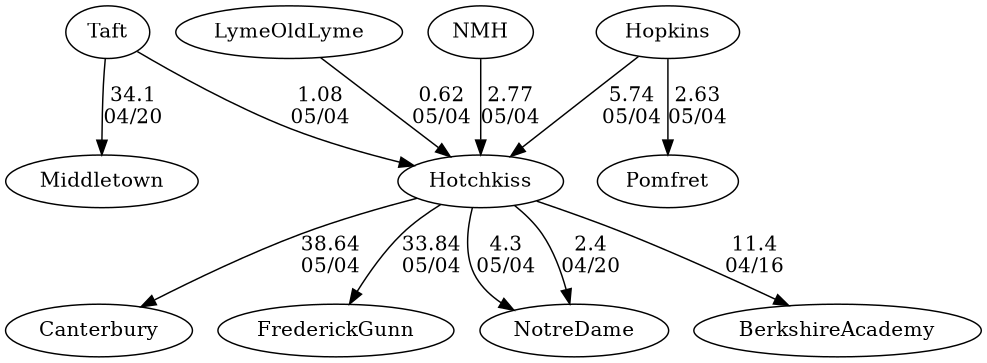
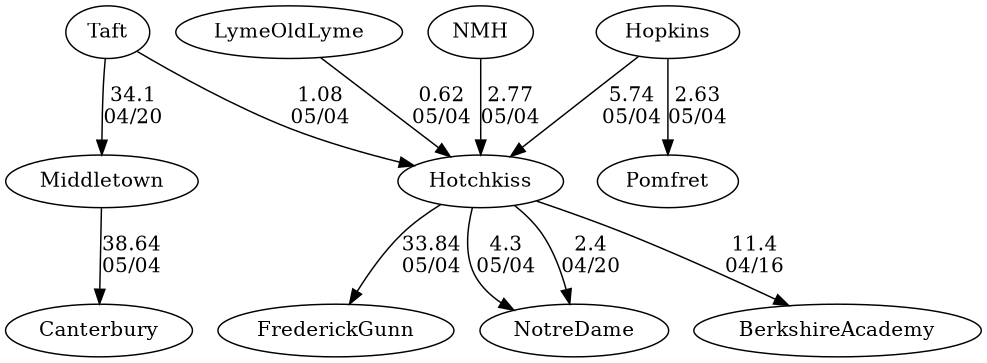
(283, 241) -> (101, 249)
